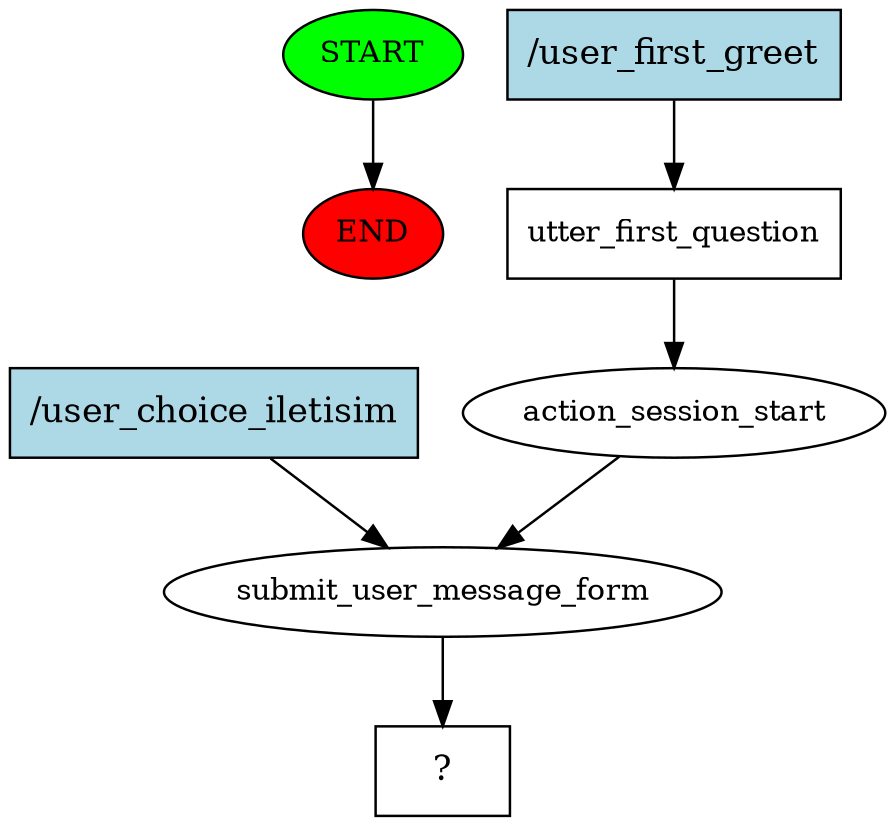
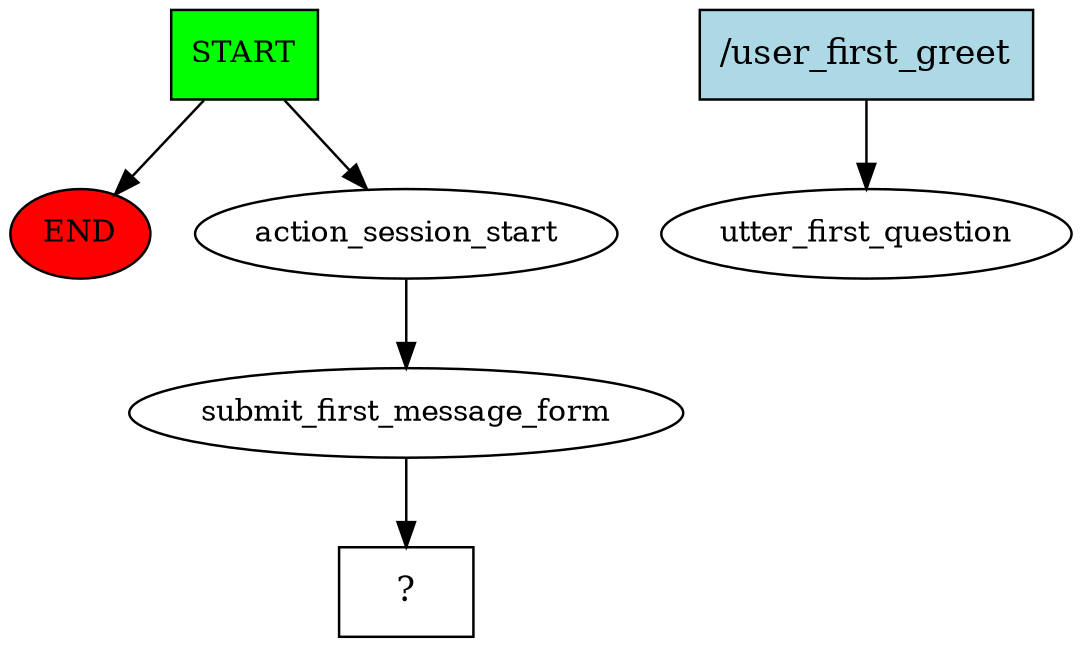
(373, 55) -> (245, 55)
(674, 234) -> (866, 234)
(674, 311) -> (317, 135)
(214, 413) -> none
(443, 592) -> (406, 413)
